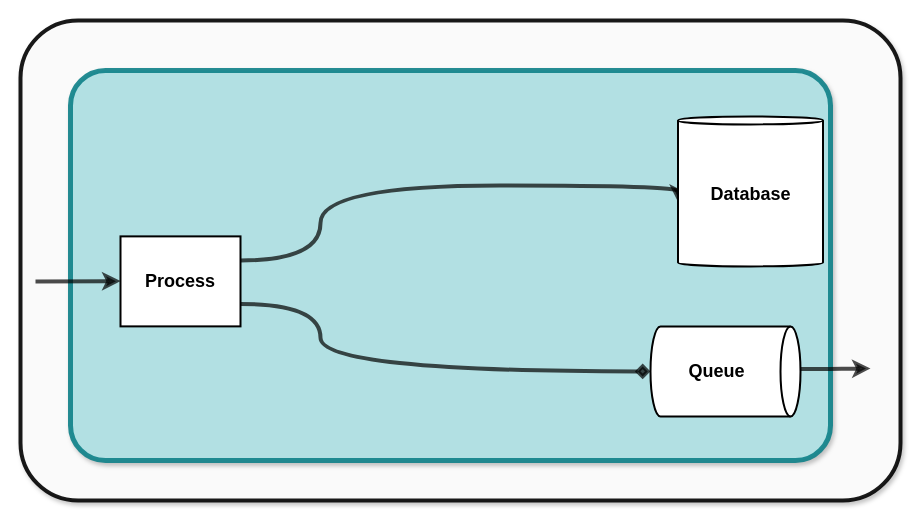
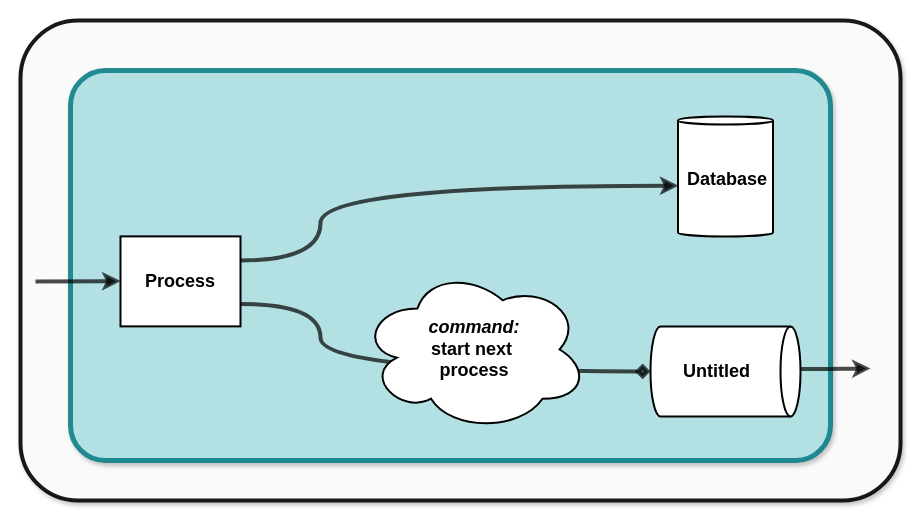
(751, 191) -> (726, 176)
none -> (474, 350)
(717, 372) -> (717, 372)
